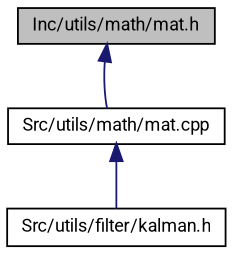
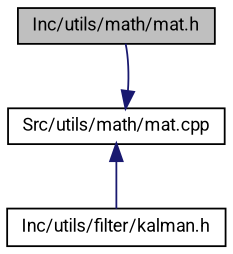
(104, 85) -> (128, 67)
(116, 227) -> (116, 227)
